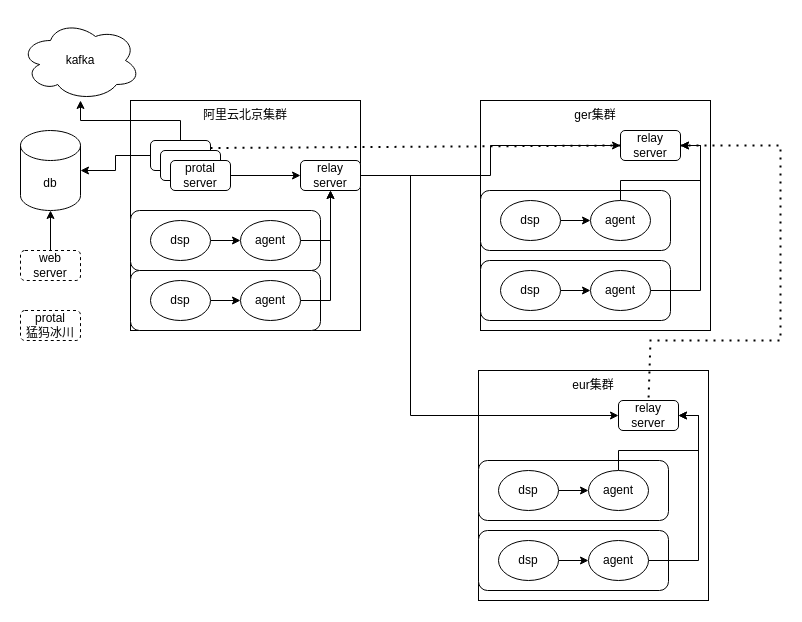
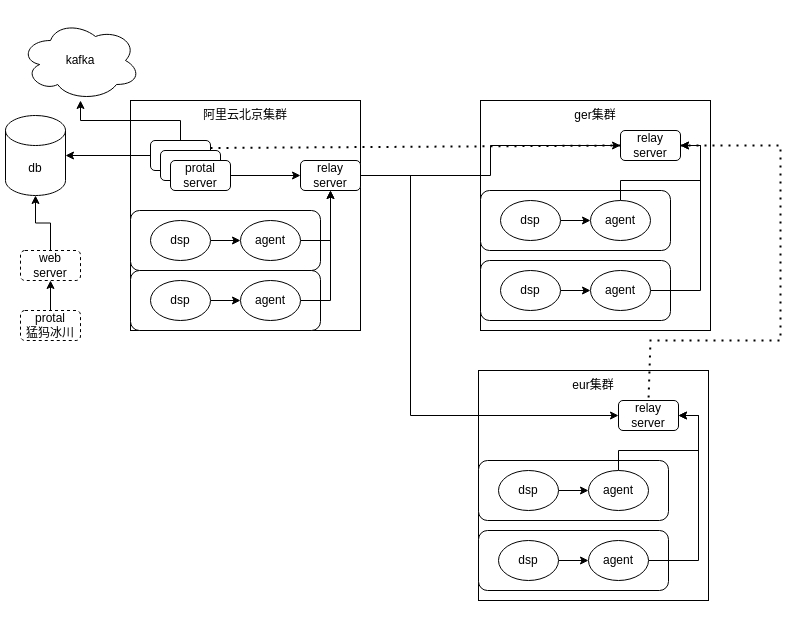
(51, 171) -> (36, 156)
none -> (51, 299)
